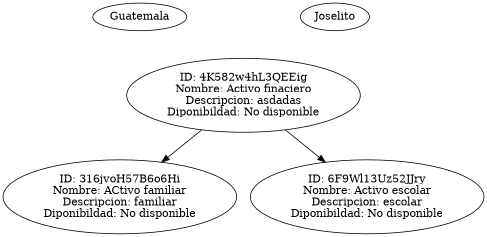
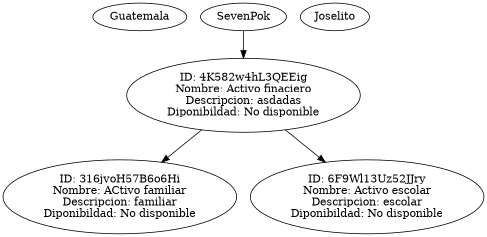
none -> (243, 17)
